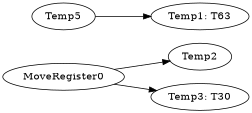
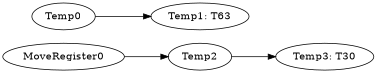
(64, 16) -> (64, 16)
(132, 87) -> (250, 57)
